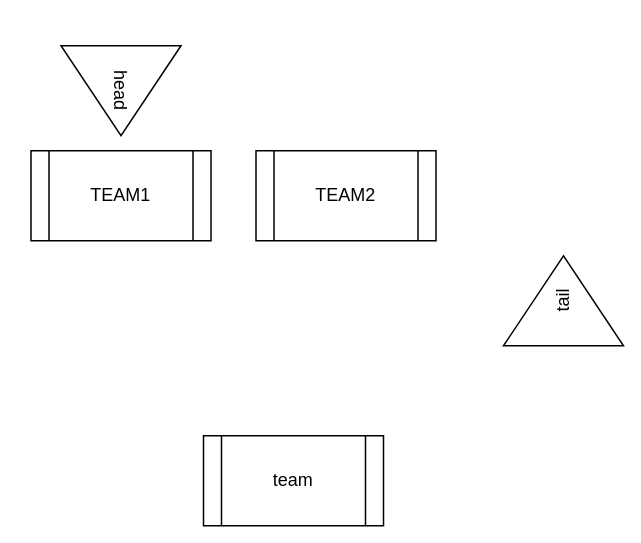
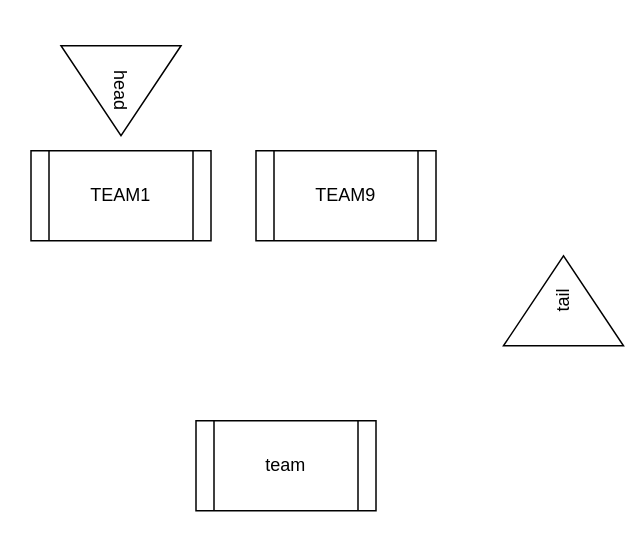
(346, 196) -> (346, 196)
(293, 481) -> (286, 466)
